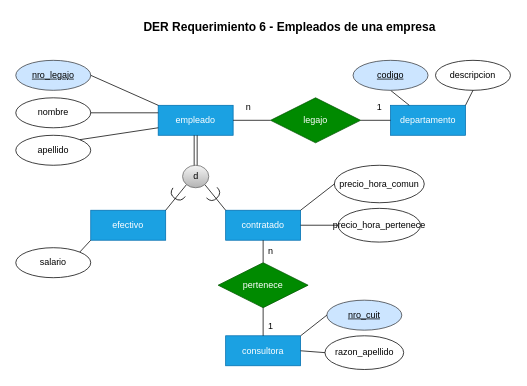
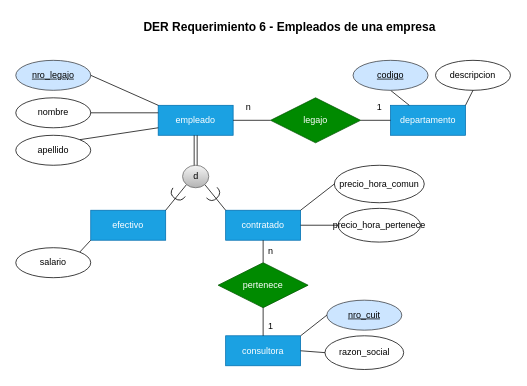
(365, 353) -> (365, 353)
